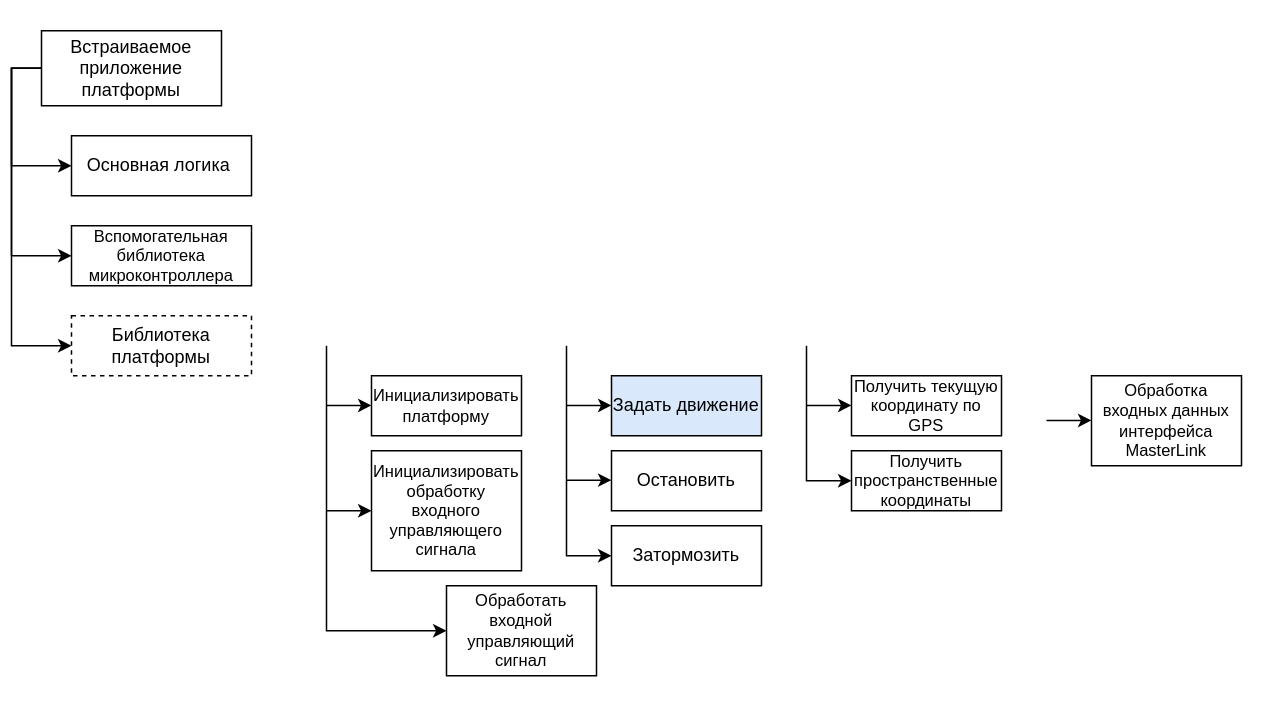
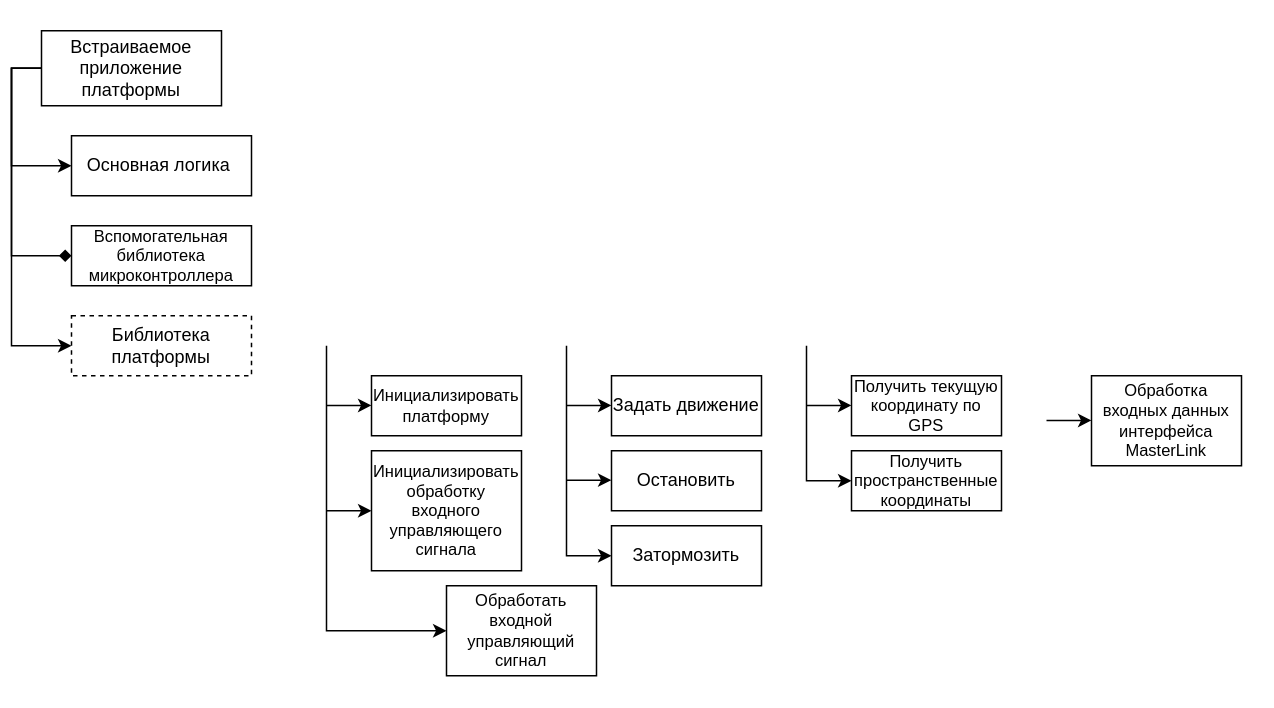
(60, 256) -> (59, 256)
(686, 406) -> (686, 406)
